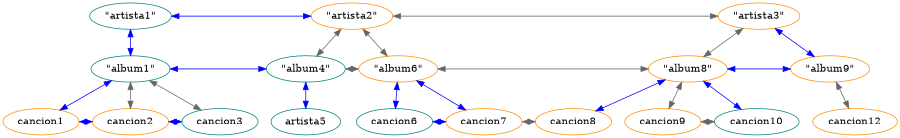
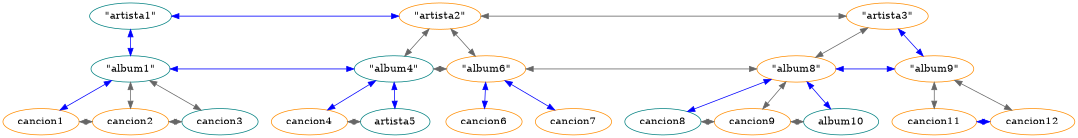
(87, 122) -> (87, 122)
(177, 122) -> (177, 122)
none -> (309, 122)
(395, 122) -> (484, 122)
(441, 122) -> none
(530, 122) -> (709, 122)
(573, 122) -> (663, 122)
(757, 122) -> (841, 122)
none -> (934, 122)
